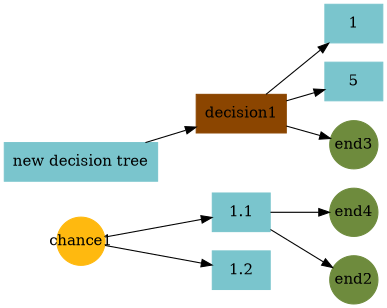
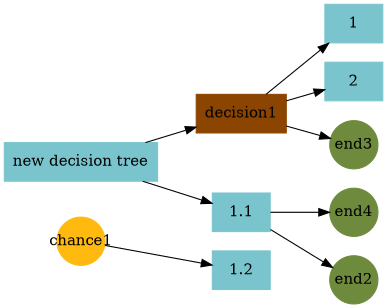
(354, 81) -> (354, 81)
(153, 228) -> (172, 191)
